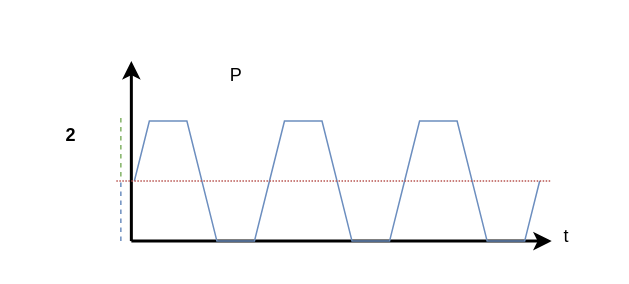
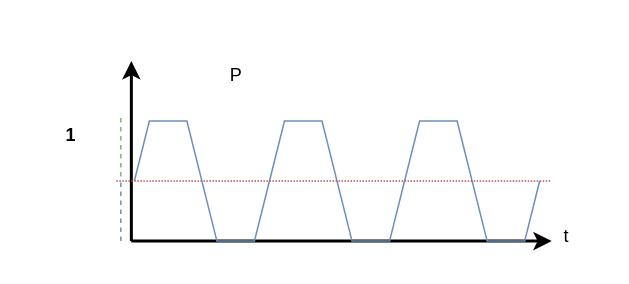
(71, 136) -> (71, 136)
